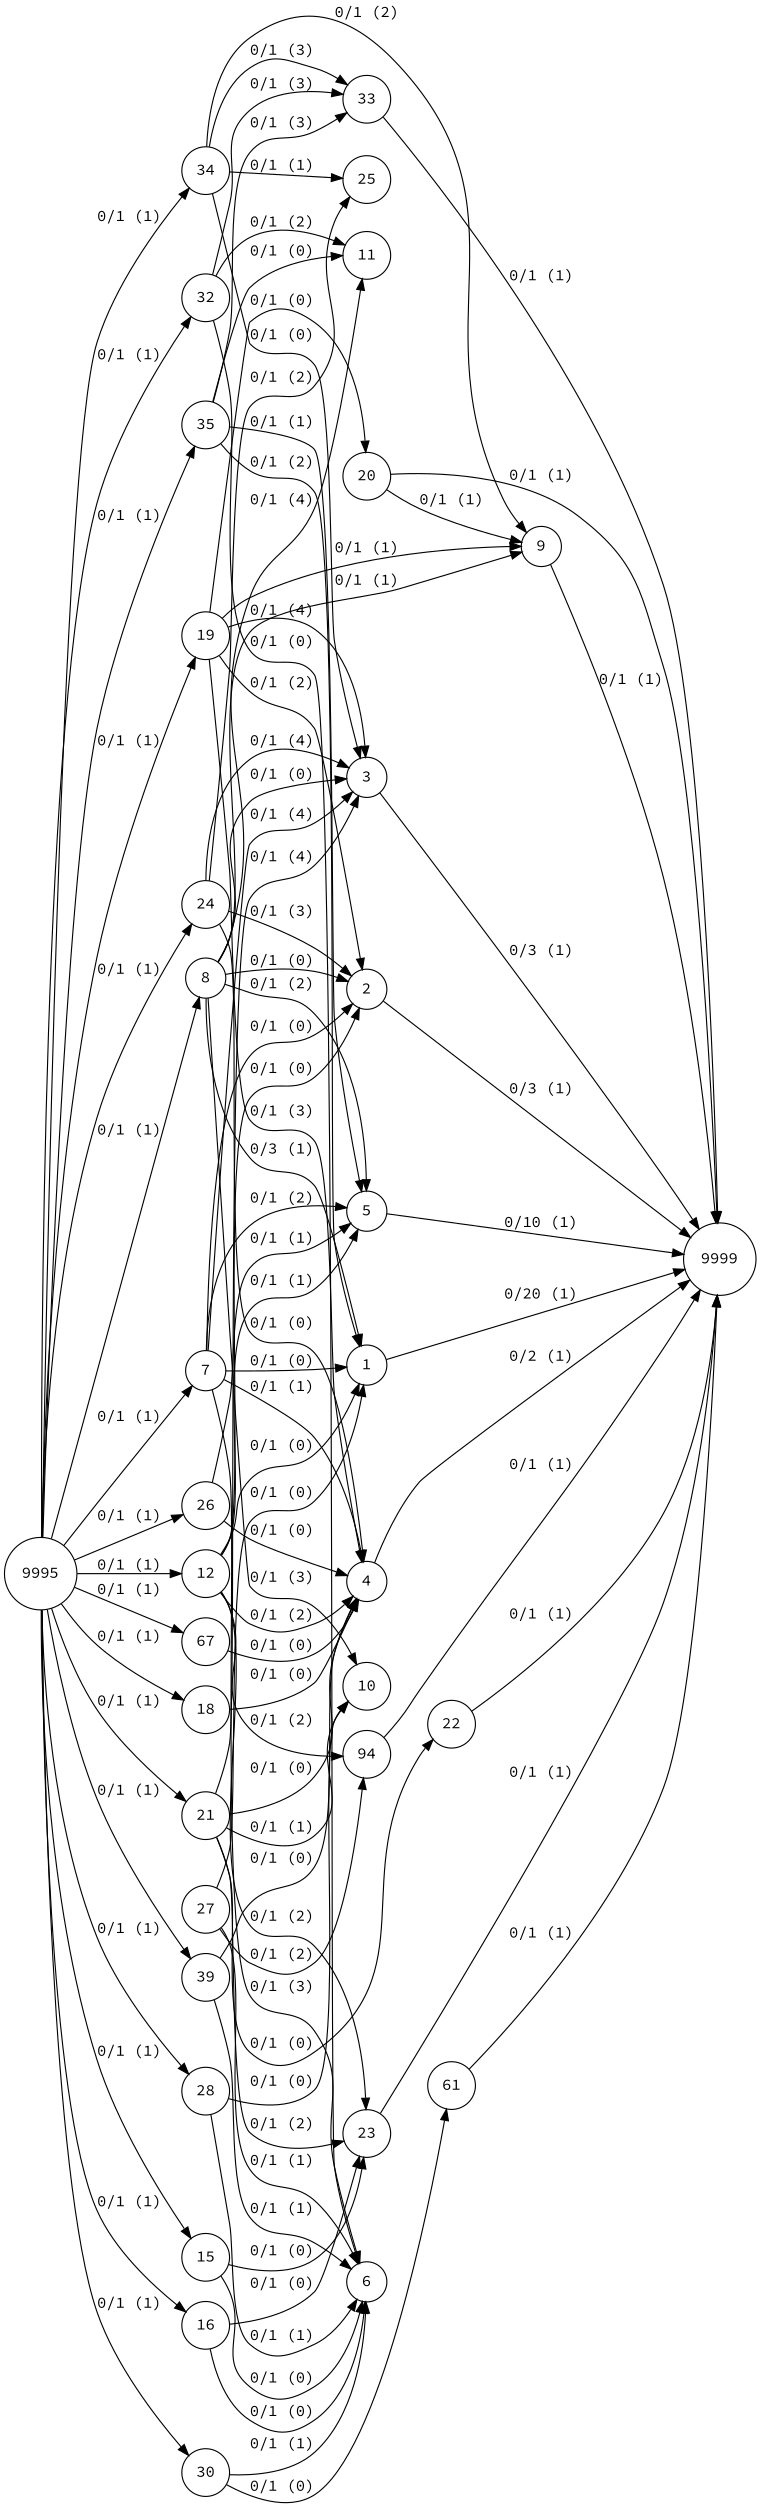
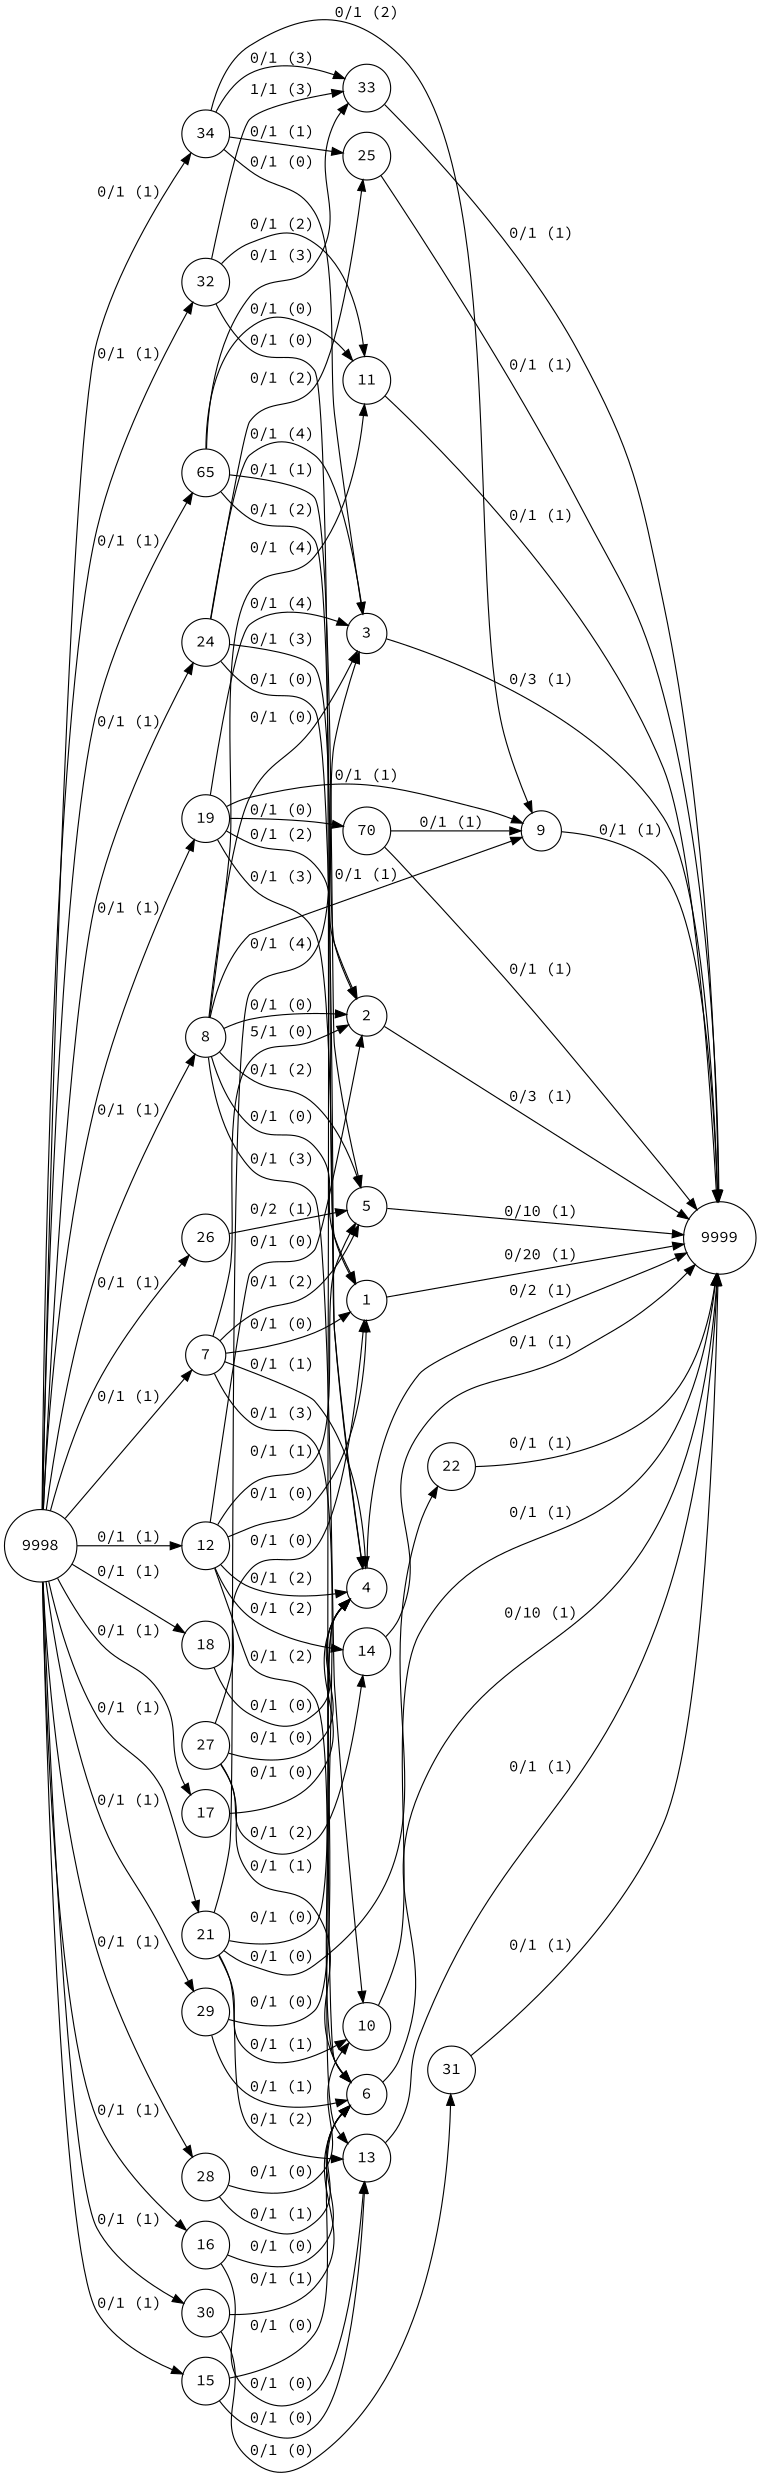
(282, 84) -> (282, 90)
(206, 425) -> (206, 473)
(367, 476) -> (367, 831)
none -> (650, 650)
none -> (655, 749)
(282, 1027) -> (282, 1032)
(227, 1089) -> none
(282, 1149) -> (282, 1117)
(282, 1239) -> (282, 1210)
(278, 1551) -> (314, 1747)
(41, 1574) -> (41, 1546)
none -> (451, 1591)
(206, 1642) -> (206, 1813)
none -> (513, 1671)
(367, 1754) -> (367, 1652)
(206, 1977) -> (206, 2012)
(452, 2086) -> (452, 2070)
(367, 2134) -> (367, 2158)
